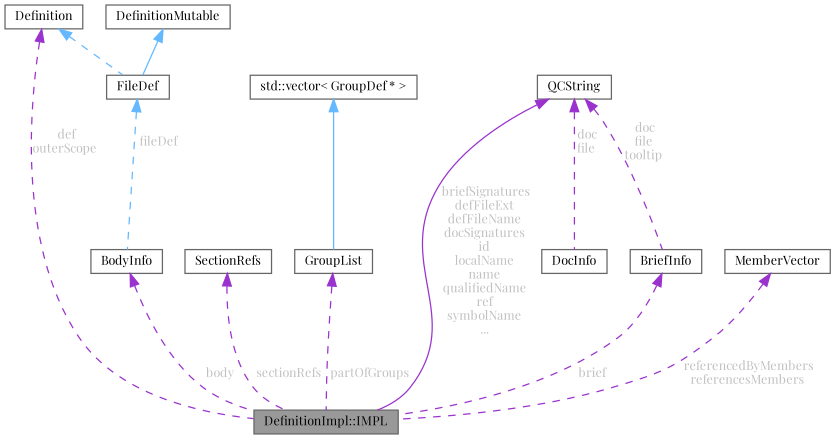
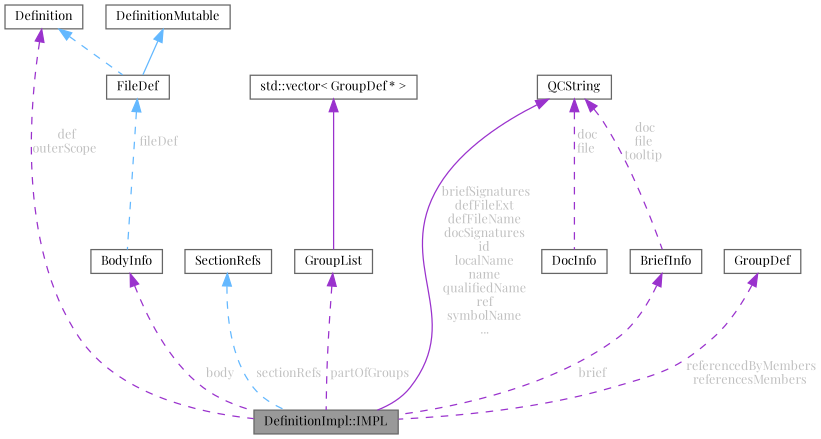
(334, 181) -> (334, 181)
(778, 261) -> (763, 261)
(238, 358) -> (238, 358)
